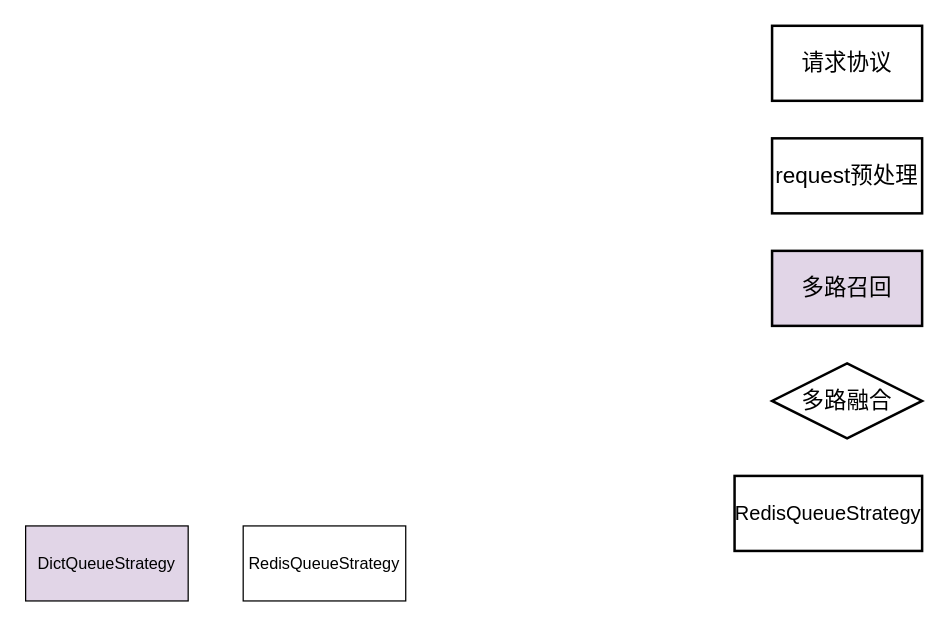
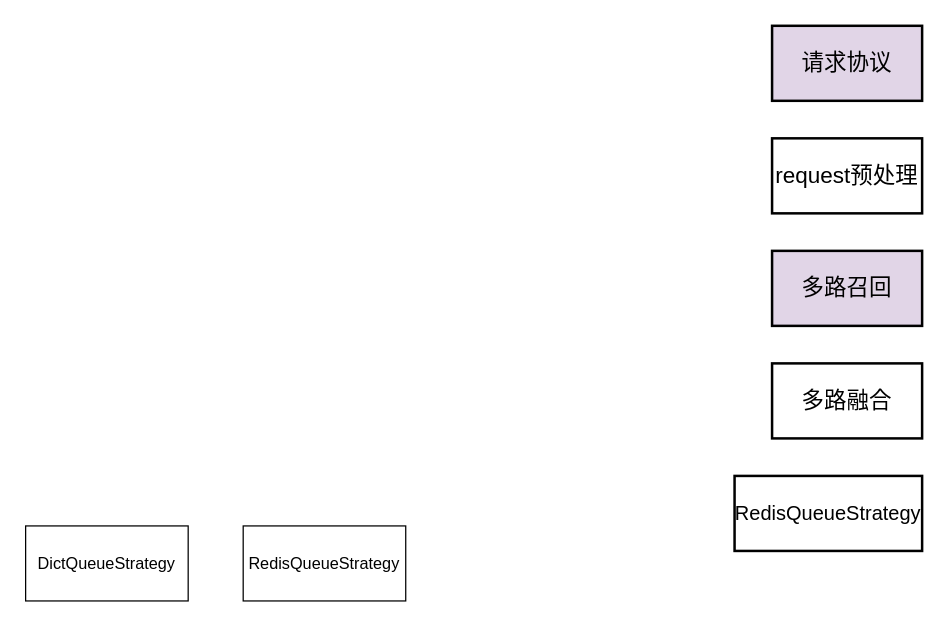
(847, 63) -> (847, 63)
(847, 401) -> (847, 401)
(107, 563) -> (107, 563)
